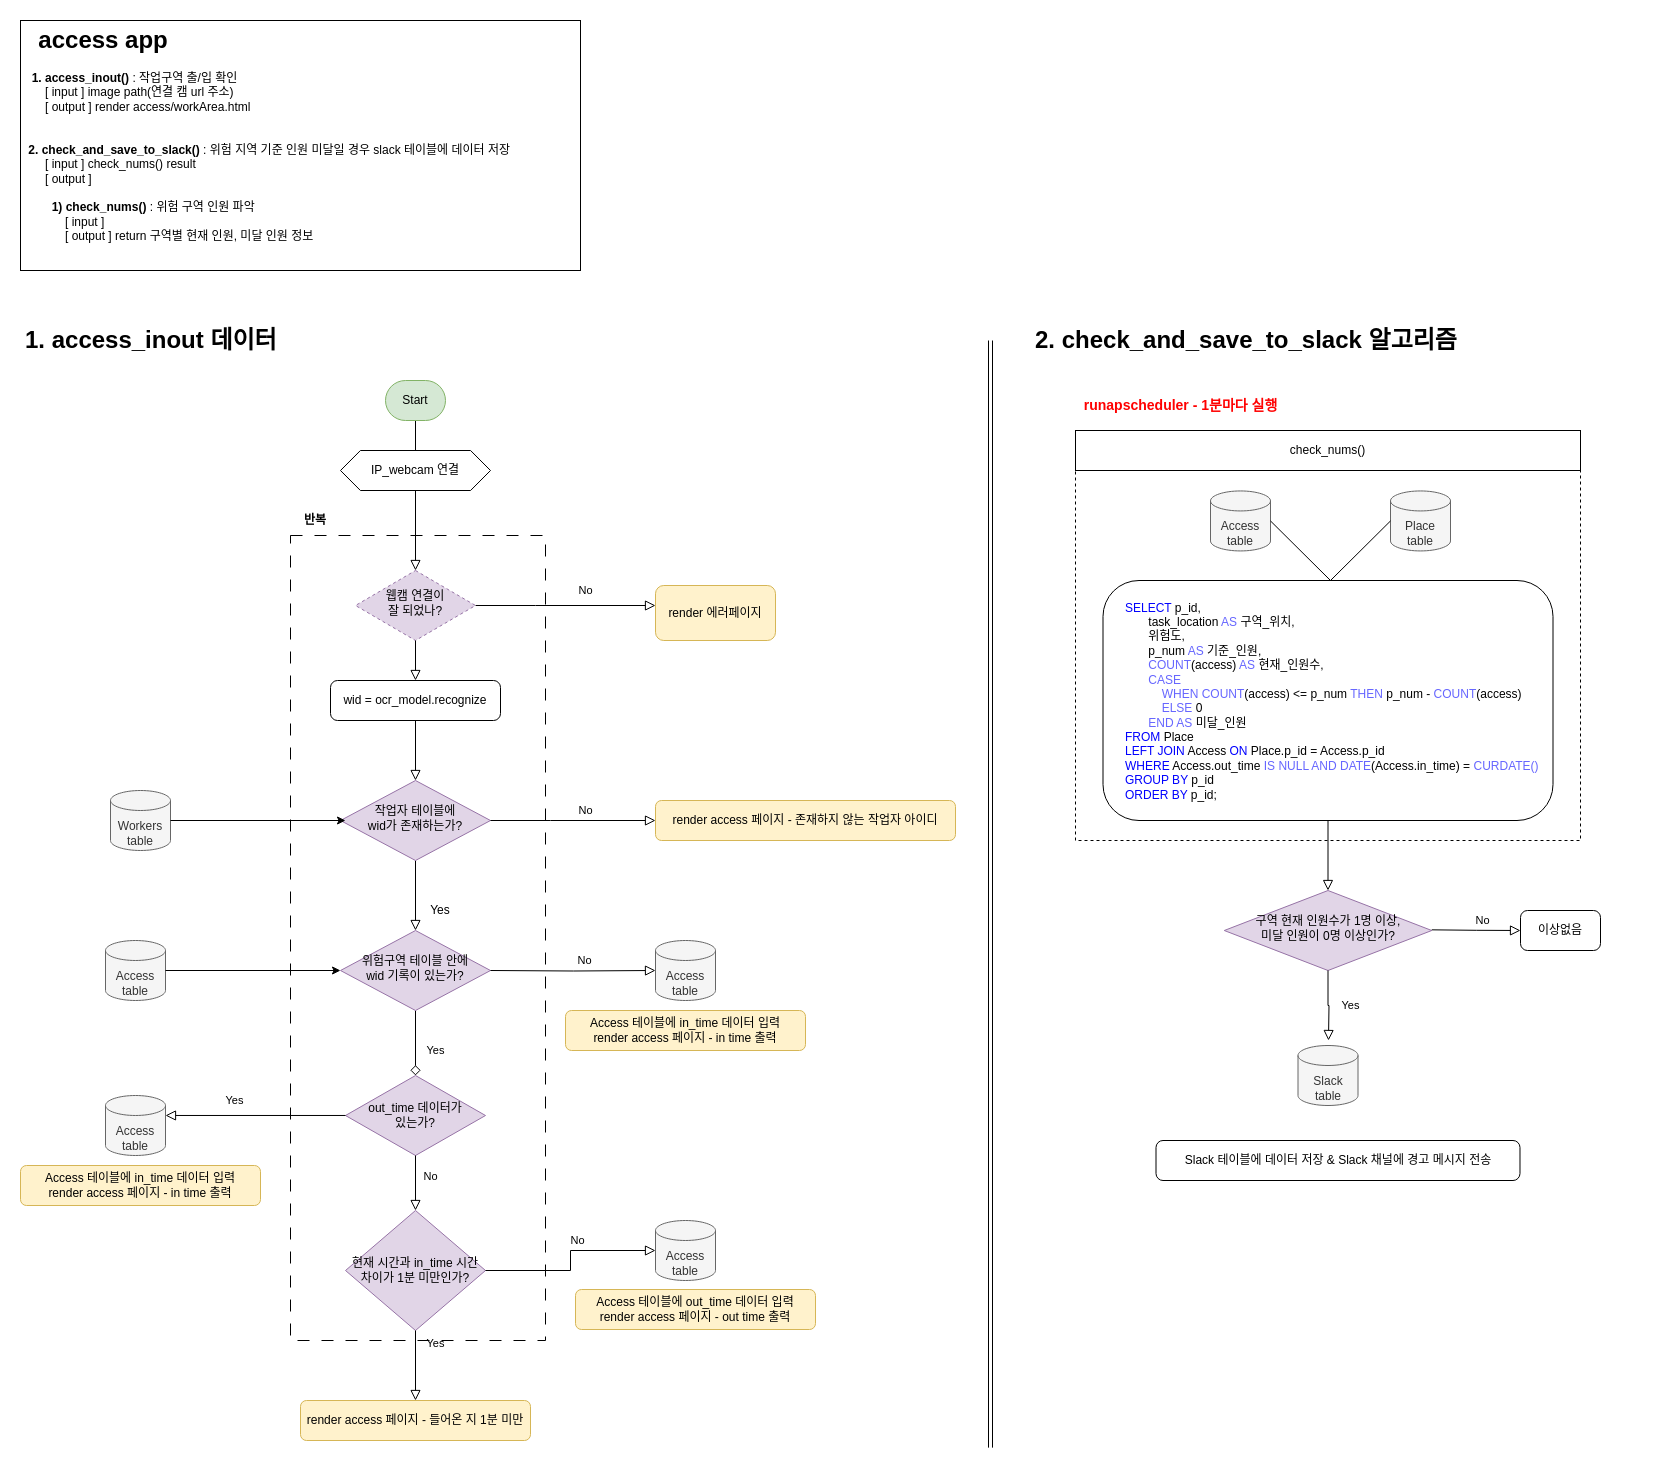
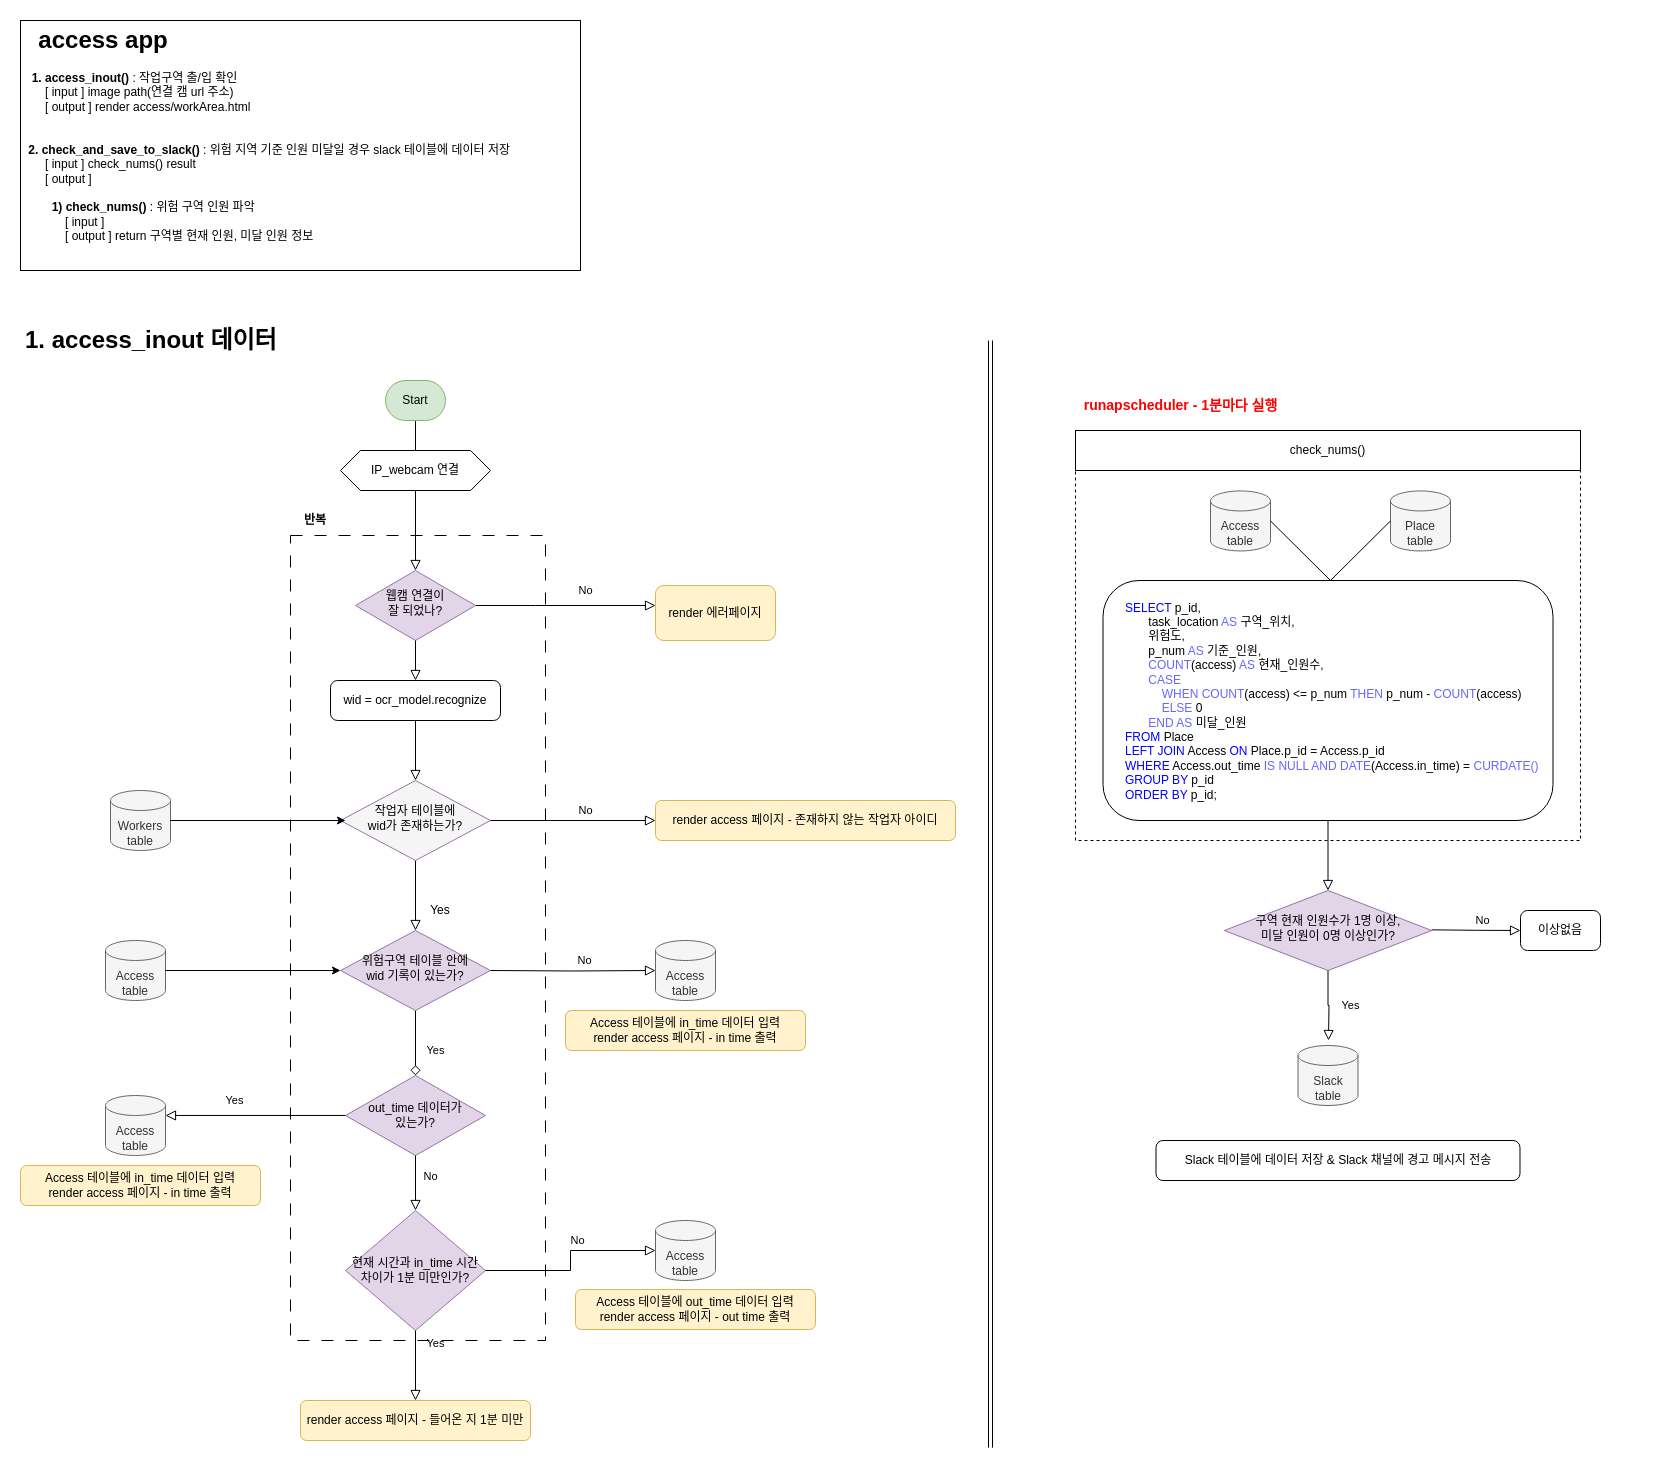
(1341, 341) -> none
(416, 606) -> (416, 606)
(416, 821) -> (416, 821)
